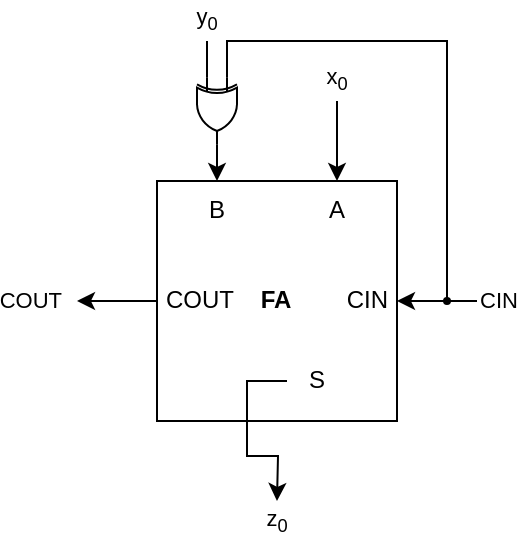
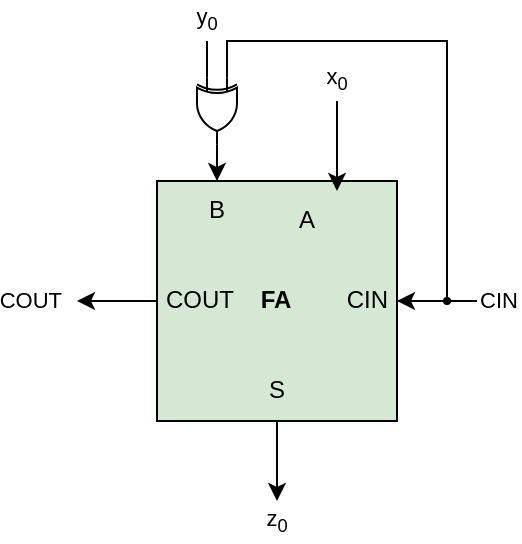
(337, 211) -> (307, 221)
(277, 301) -> (277, 301)
(317, 381) -> (277, 391)
